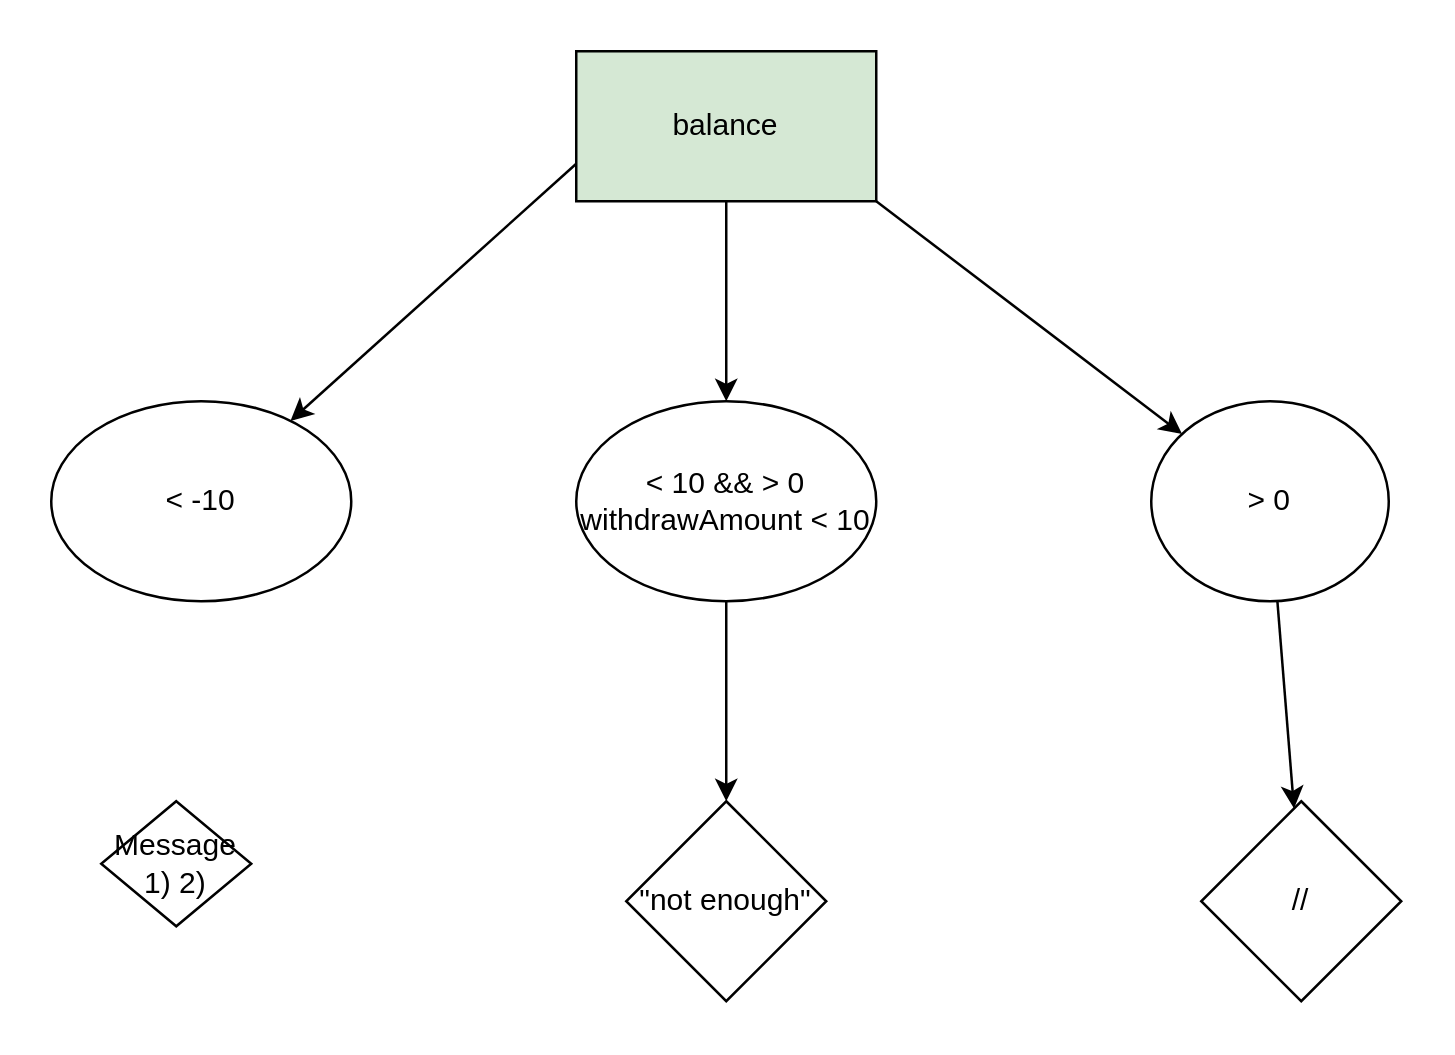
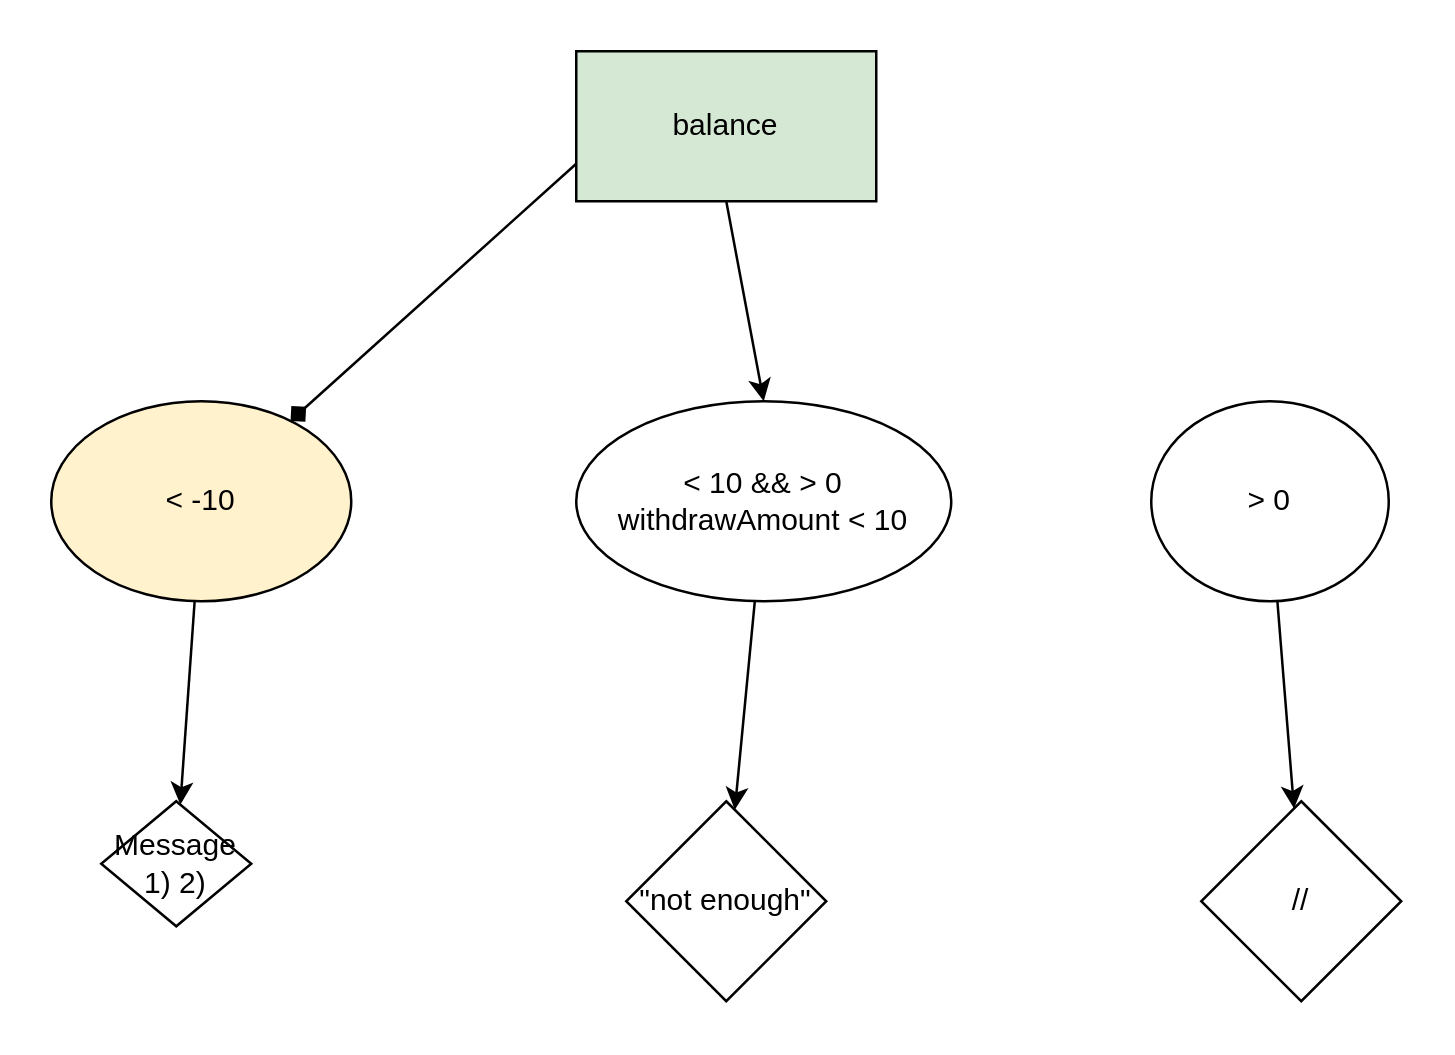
(1023, 313) -> none
(305, 408) -> (306, 407)
(201, 501) -> (201, 501)
(726, 501) -> (764, 501)
none -> (188, 695)
